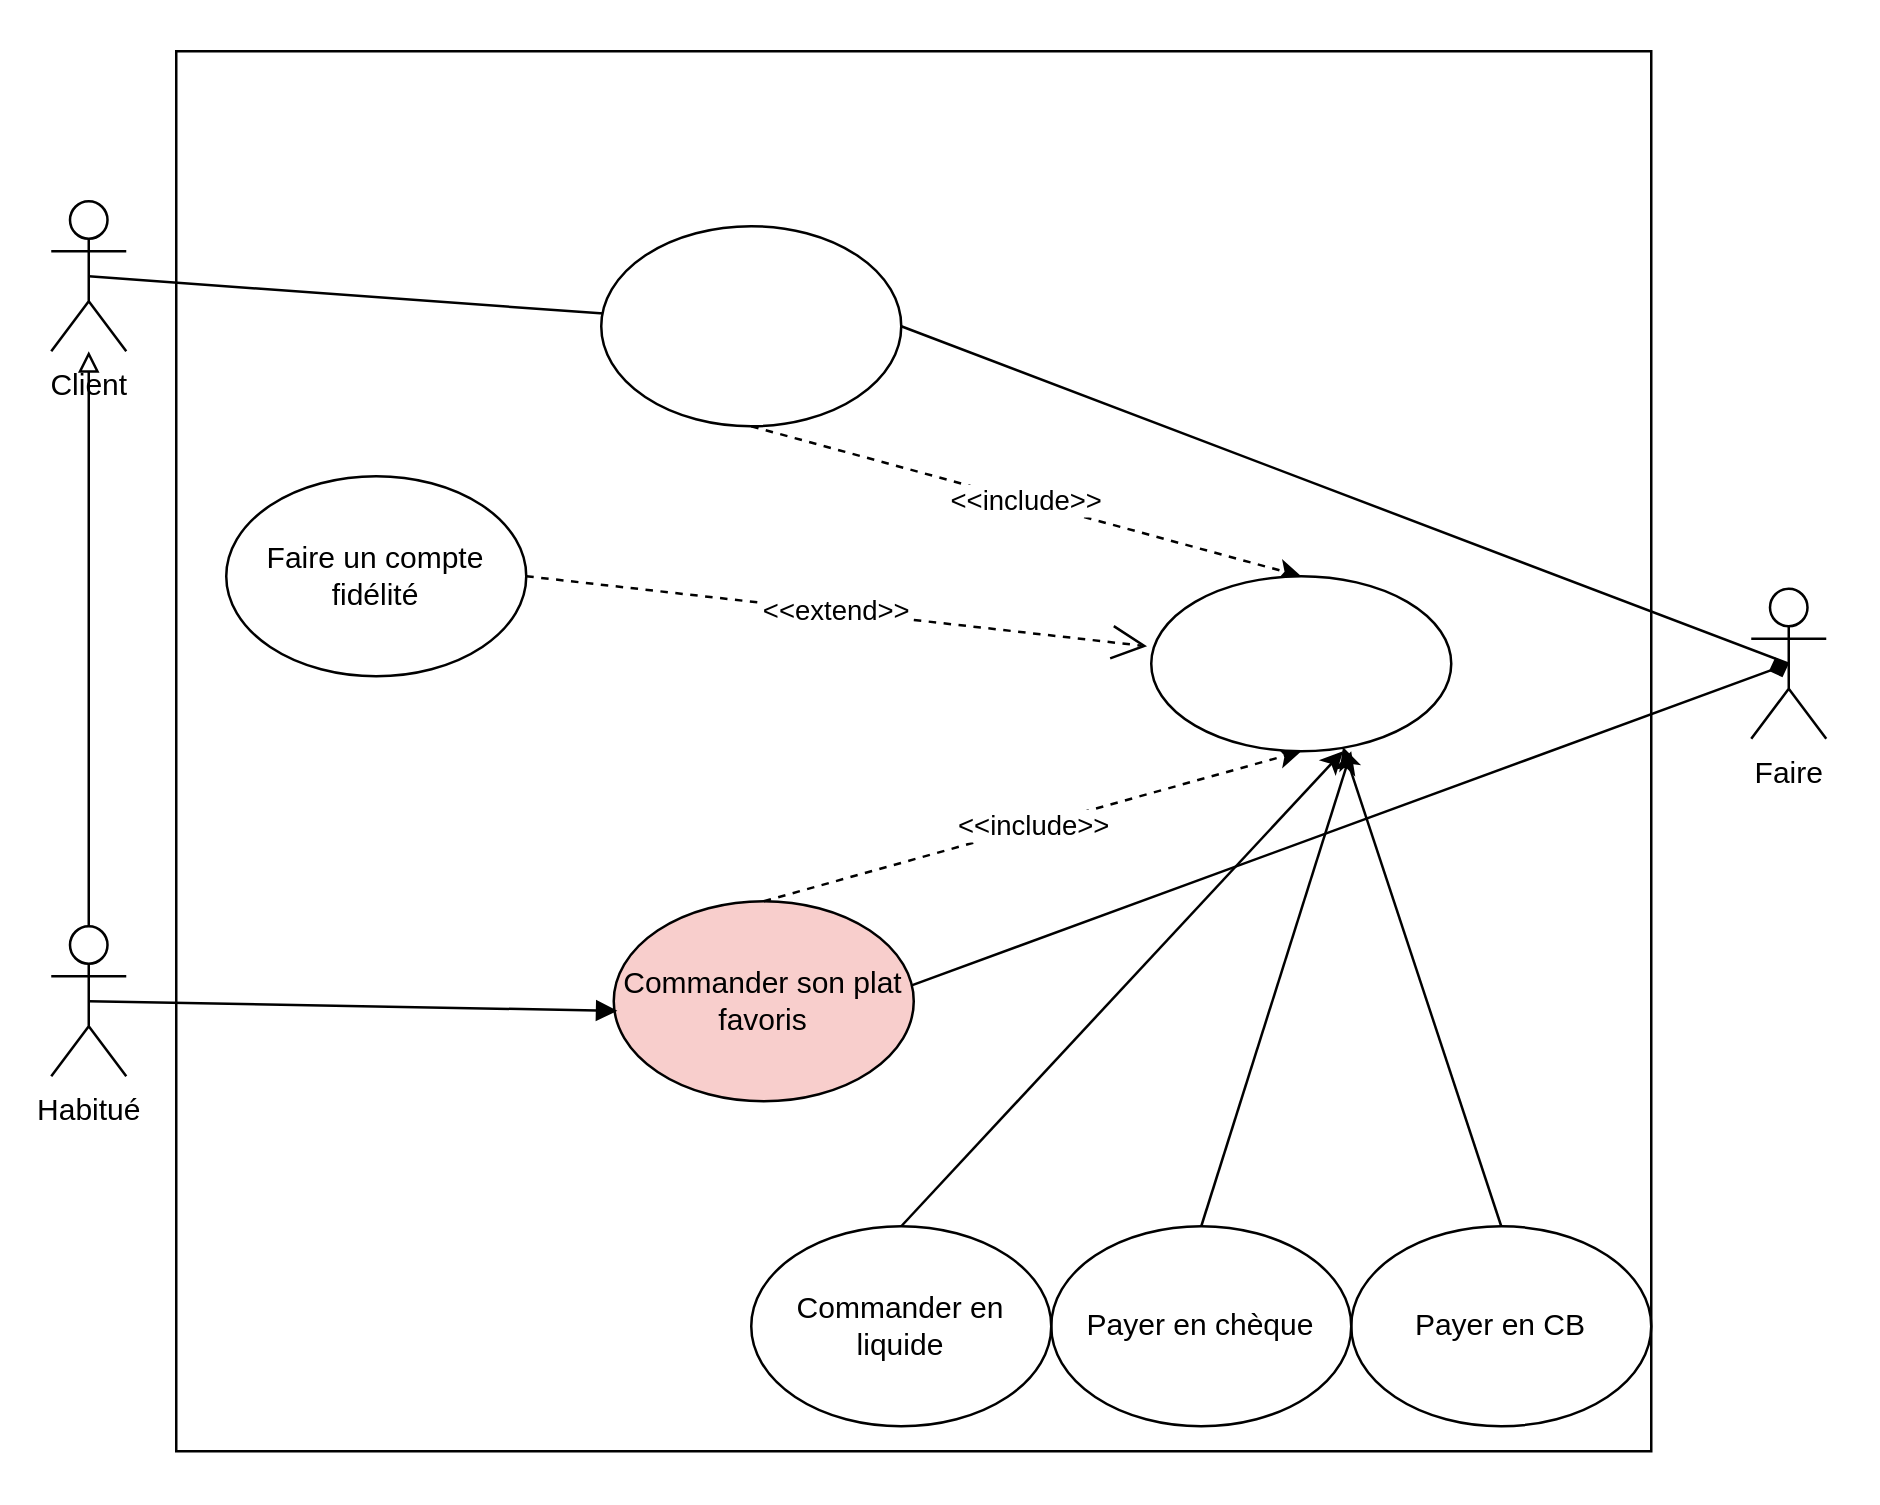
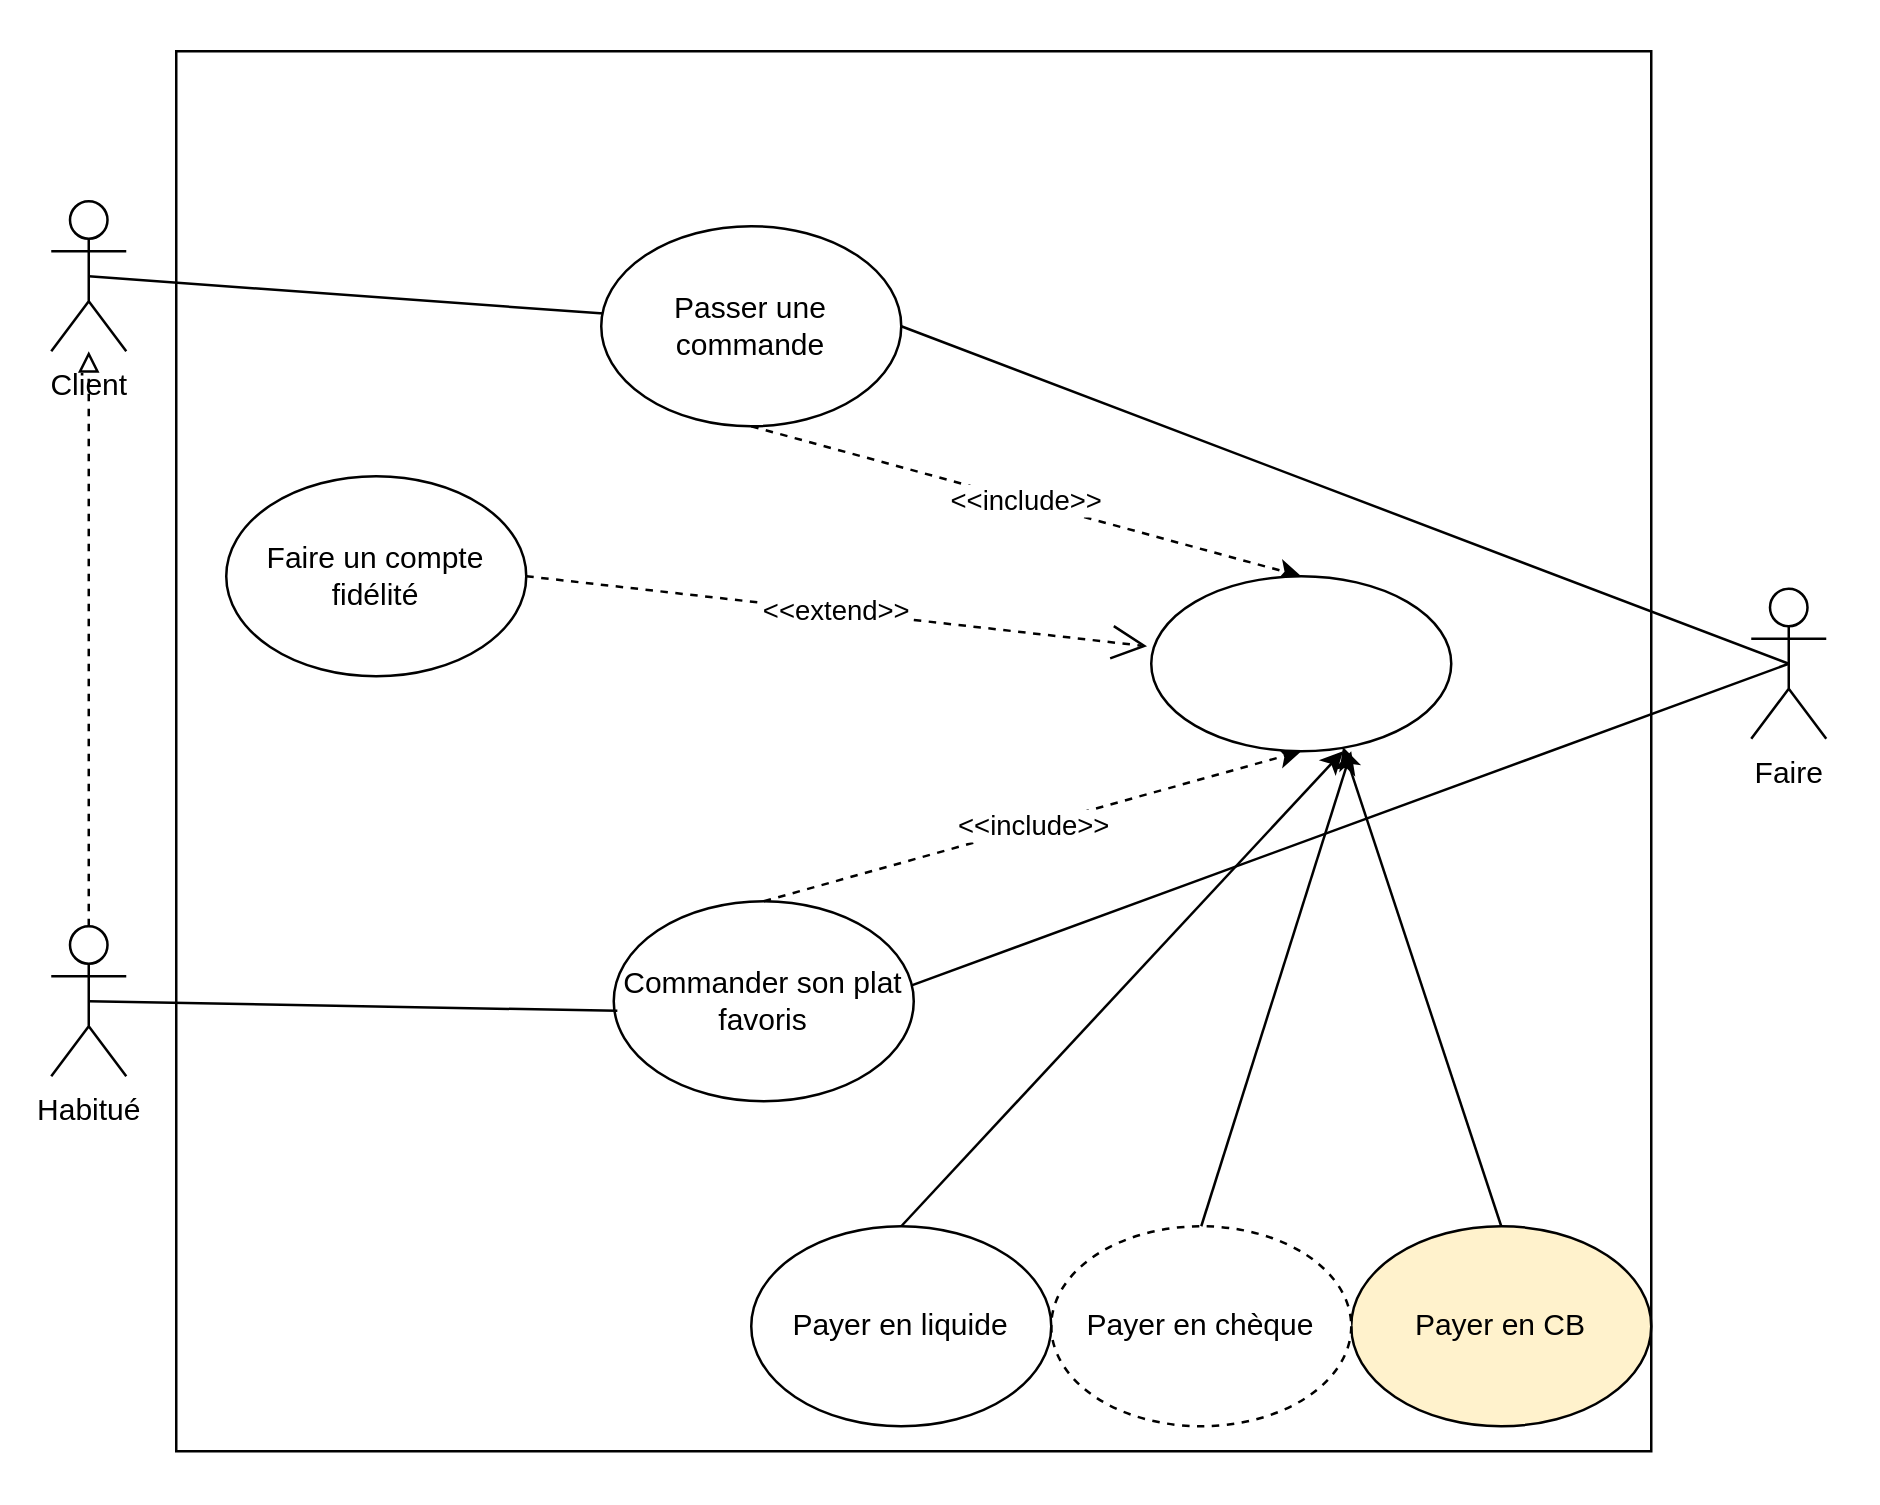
none -> (751, 326)
(89, 655) -> (89, 655)
(1770, 671) -> (1776, 669)
(764, 1001) -> (764, 1001)
(595, 1010) -> (605, 1011)
(901, 1326) -> (901, 1326)
(1201, 1326) -> (1201, 1326)
(1501, 1326) -> (1501, 1326)
